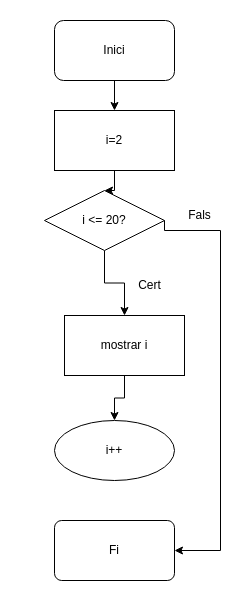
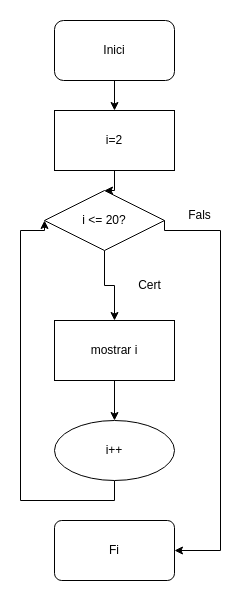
(125, 346) -> (115, 351)
none -> (21, 410)
